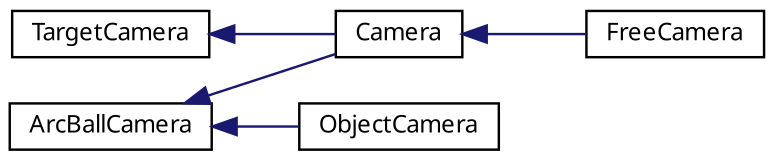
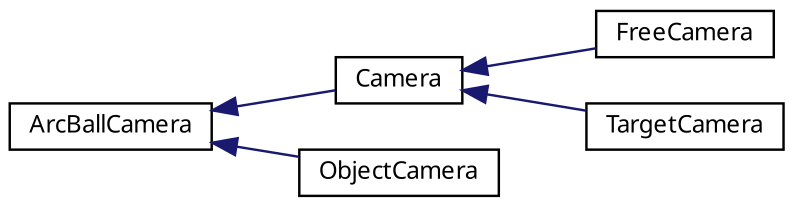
(285, 34) -> (536, 103)
